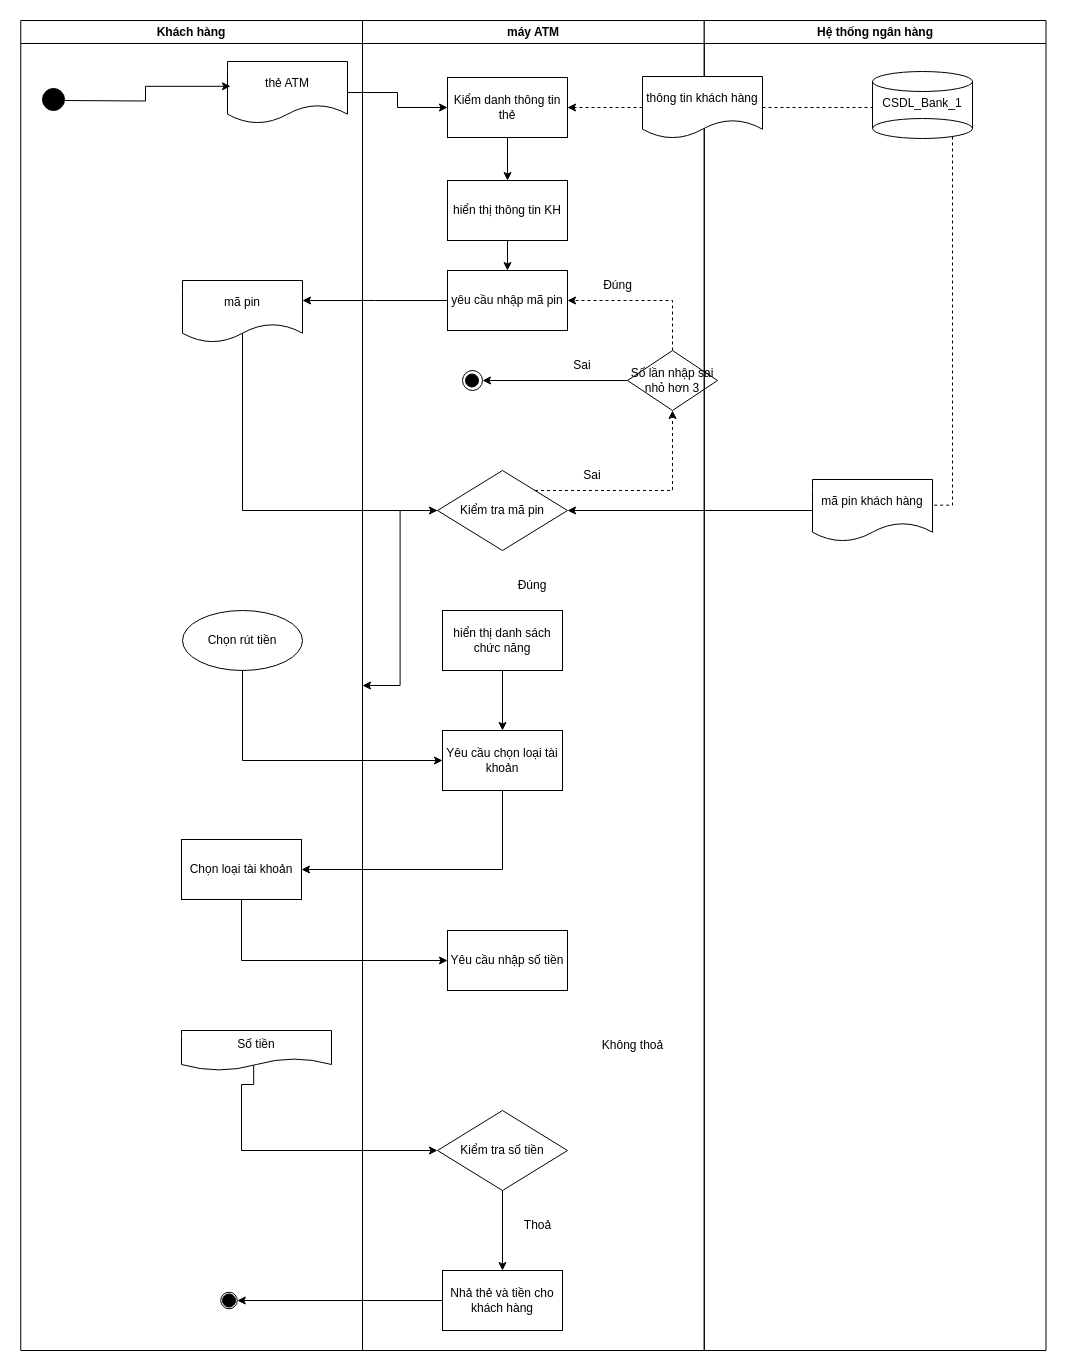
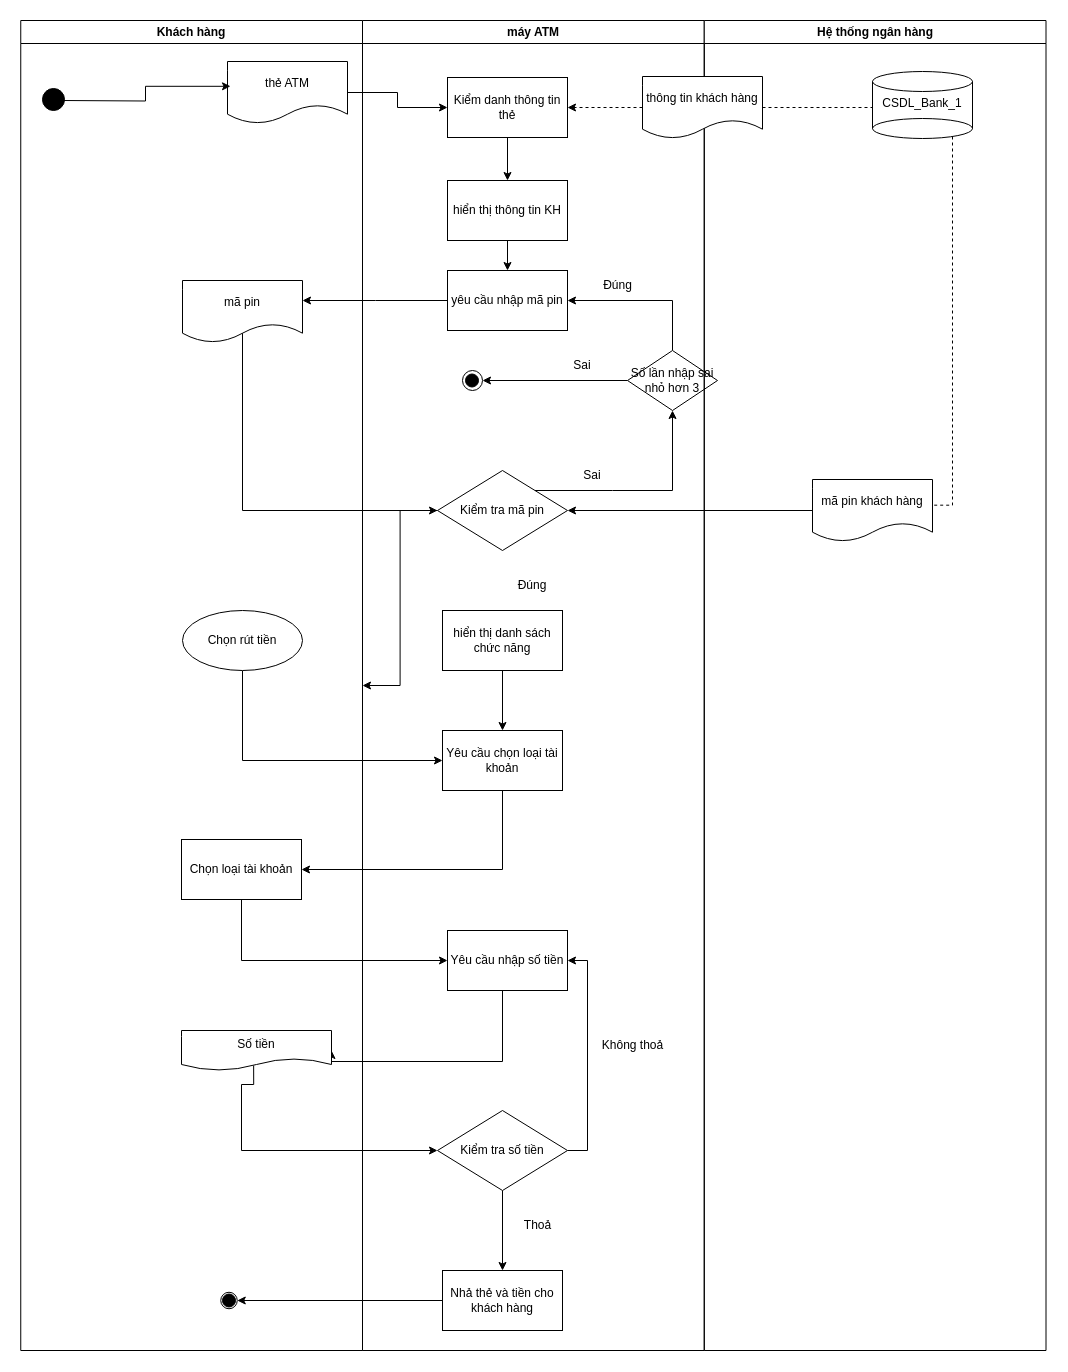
(647, 301) -> (647, 301)
(641, 491) -> (641, 491)
none -> (588, 1060)
none -> (451, 1062)
